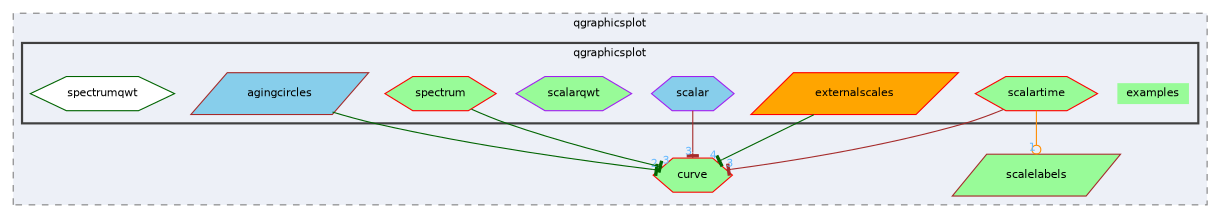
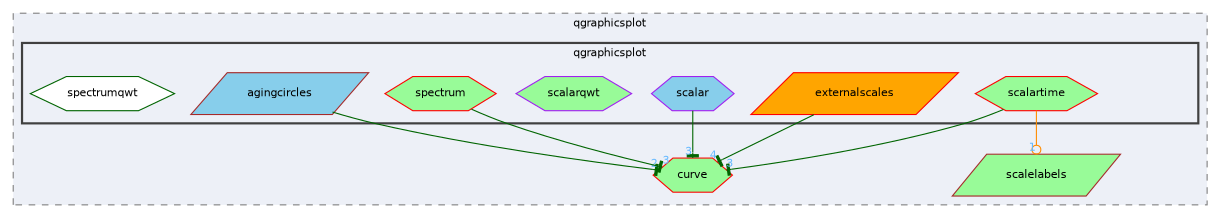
(1153, 94) -> none
(693, 131) -> (693, 131)
(869, 146) -> (869, 146)
